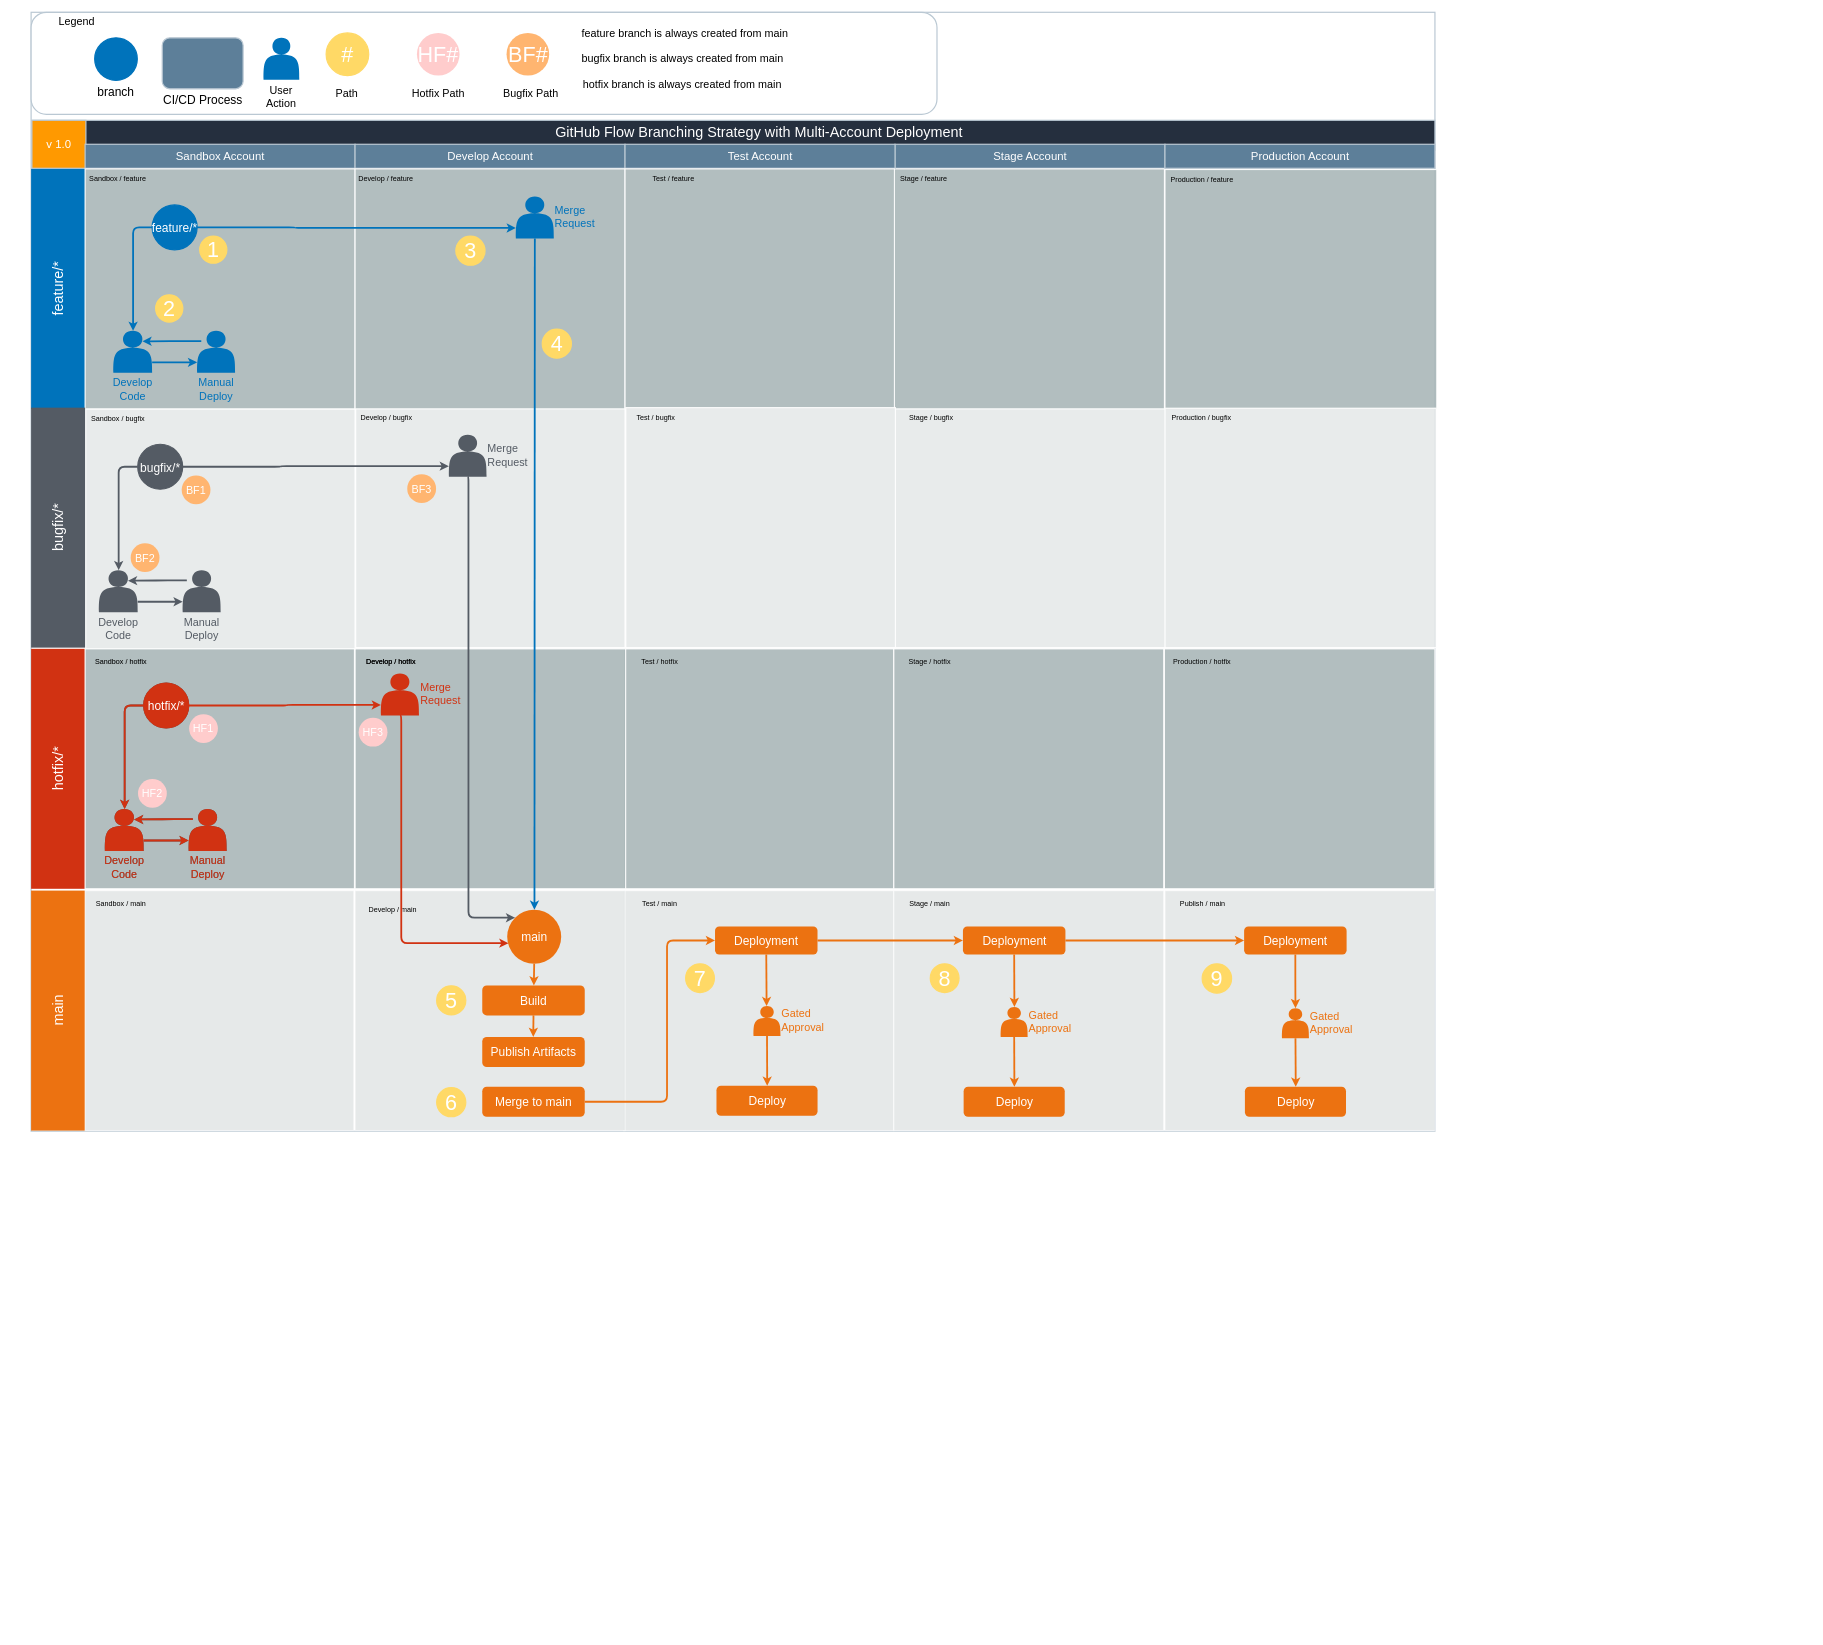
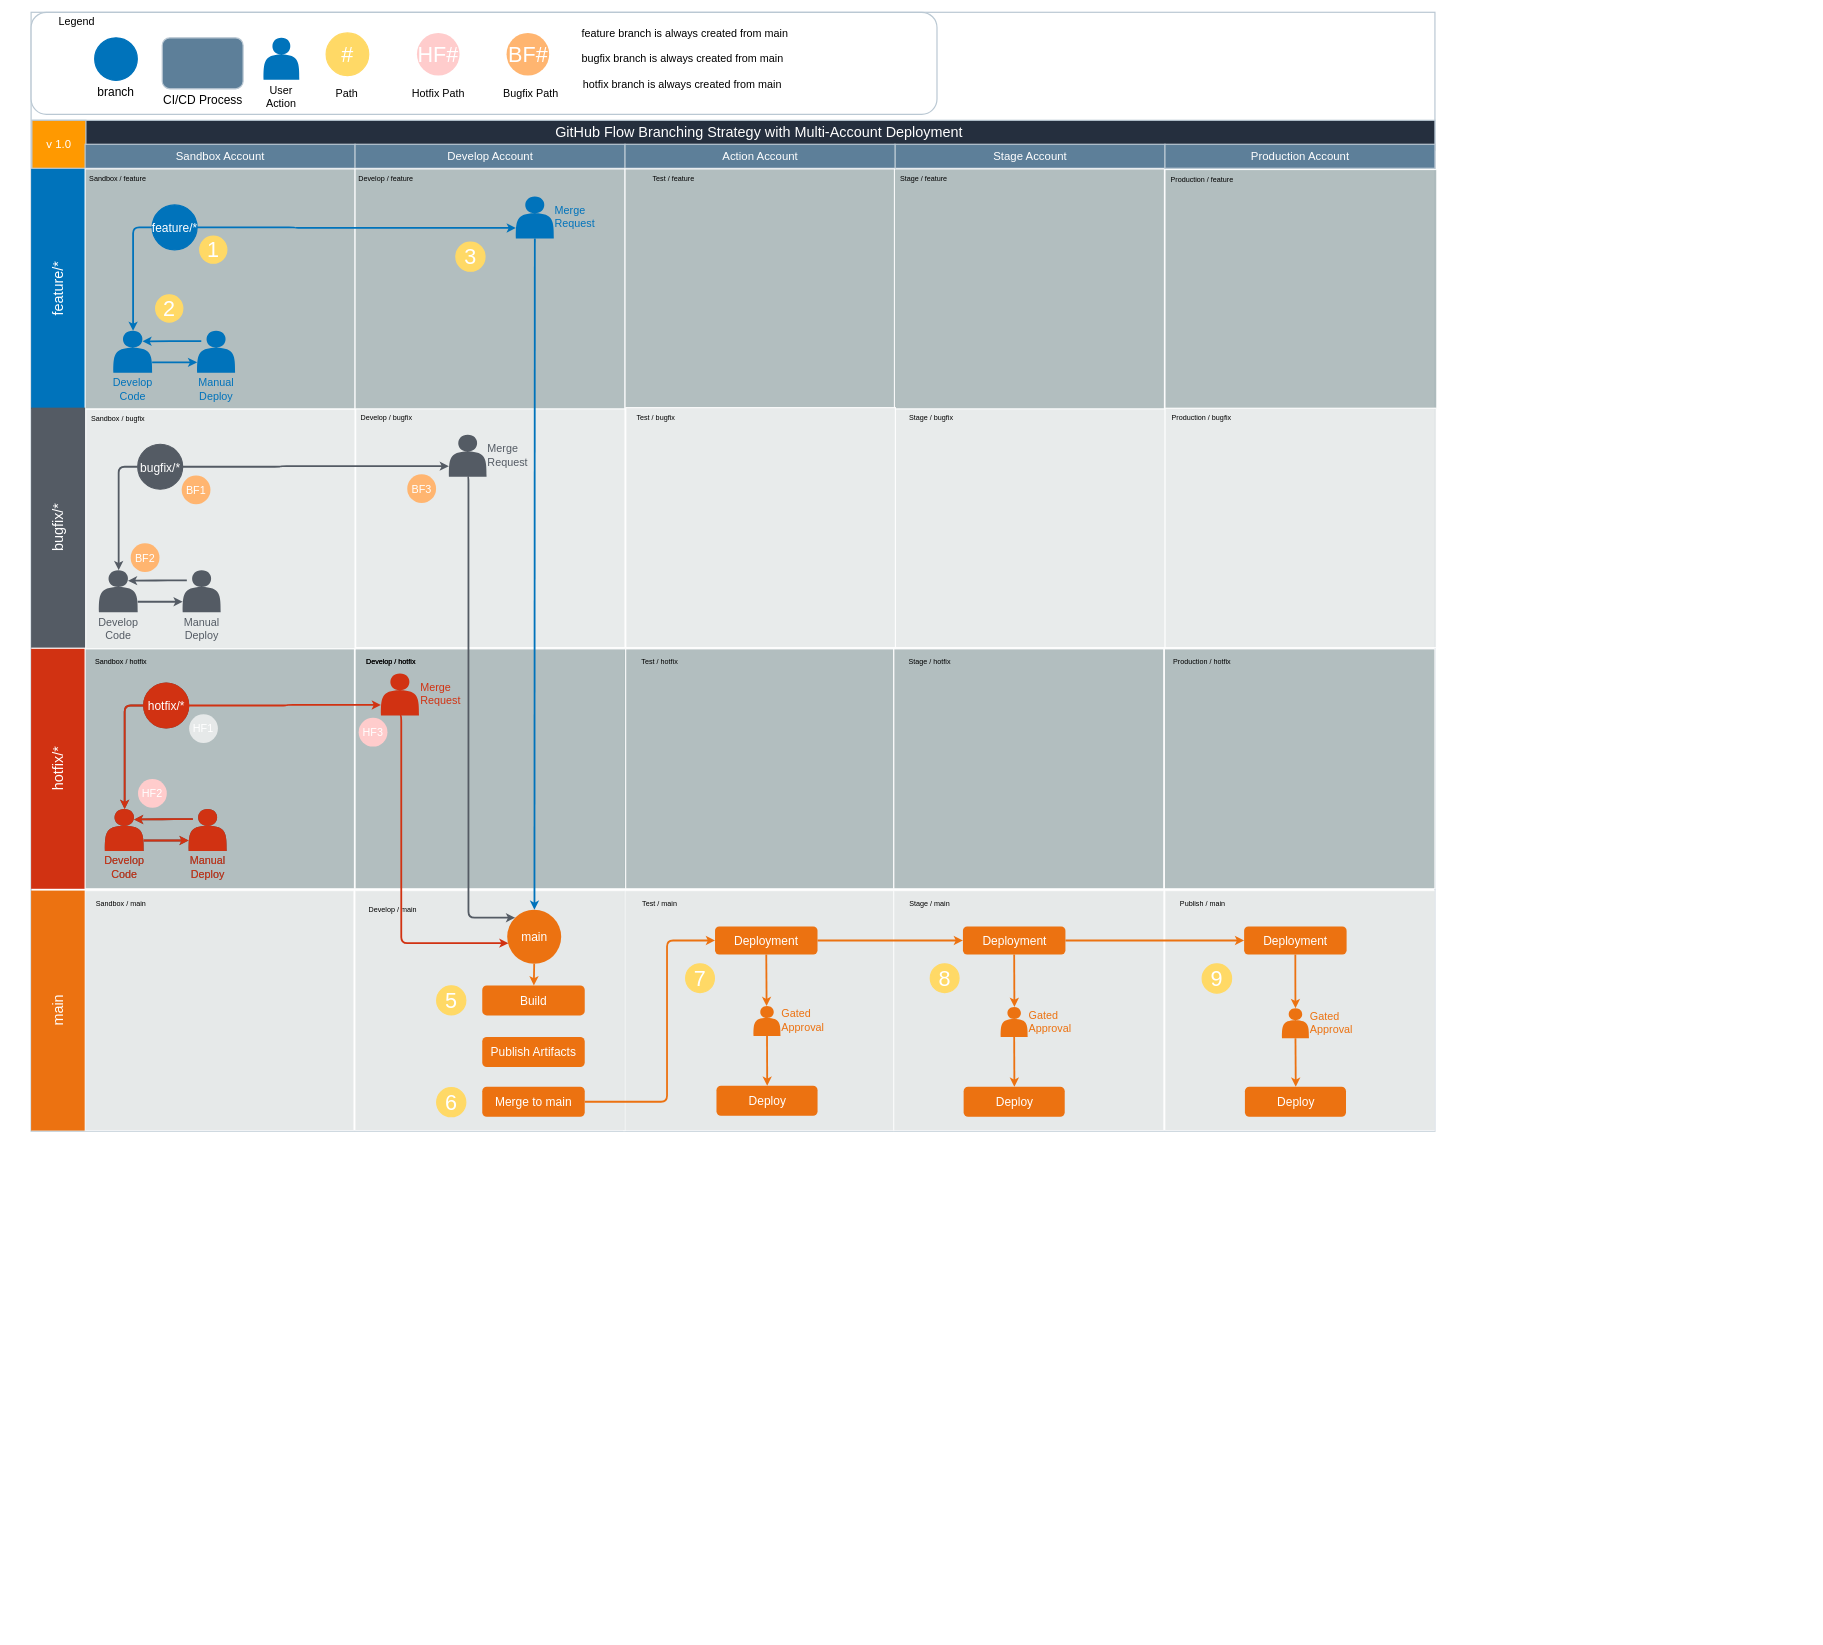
(760, 156) -> (760, 156)
(470, 251) -> (470, 257)
(557, 344) -> none
(203, 729) -> (203, 729)
(533, 1023) -> none
